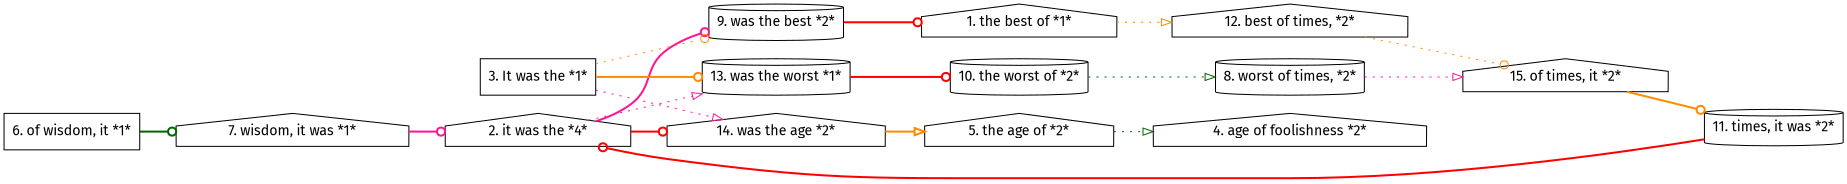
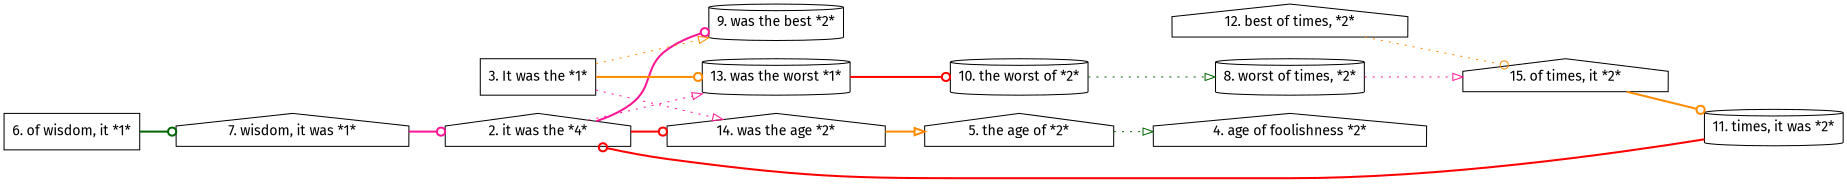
(1019, 22) -> none
(647, 52) -> (647, 52)
